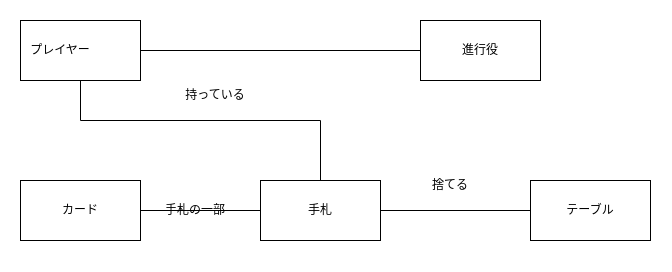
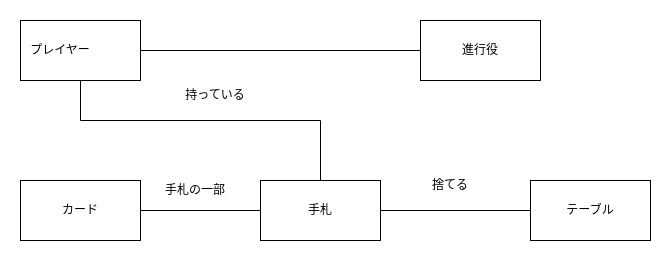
(196, 211) -> (196, 191)
